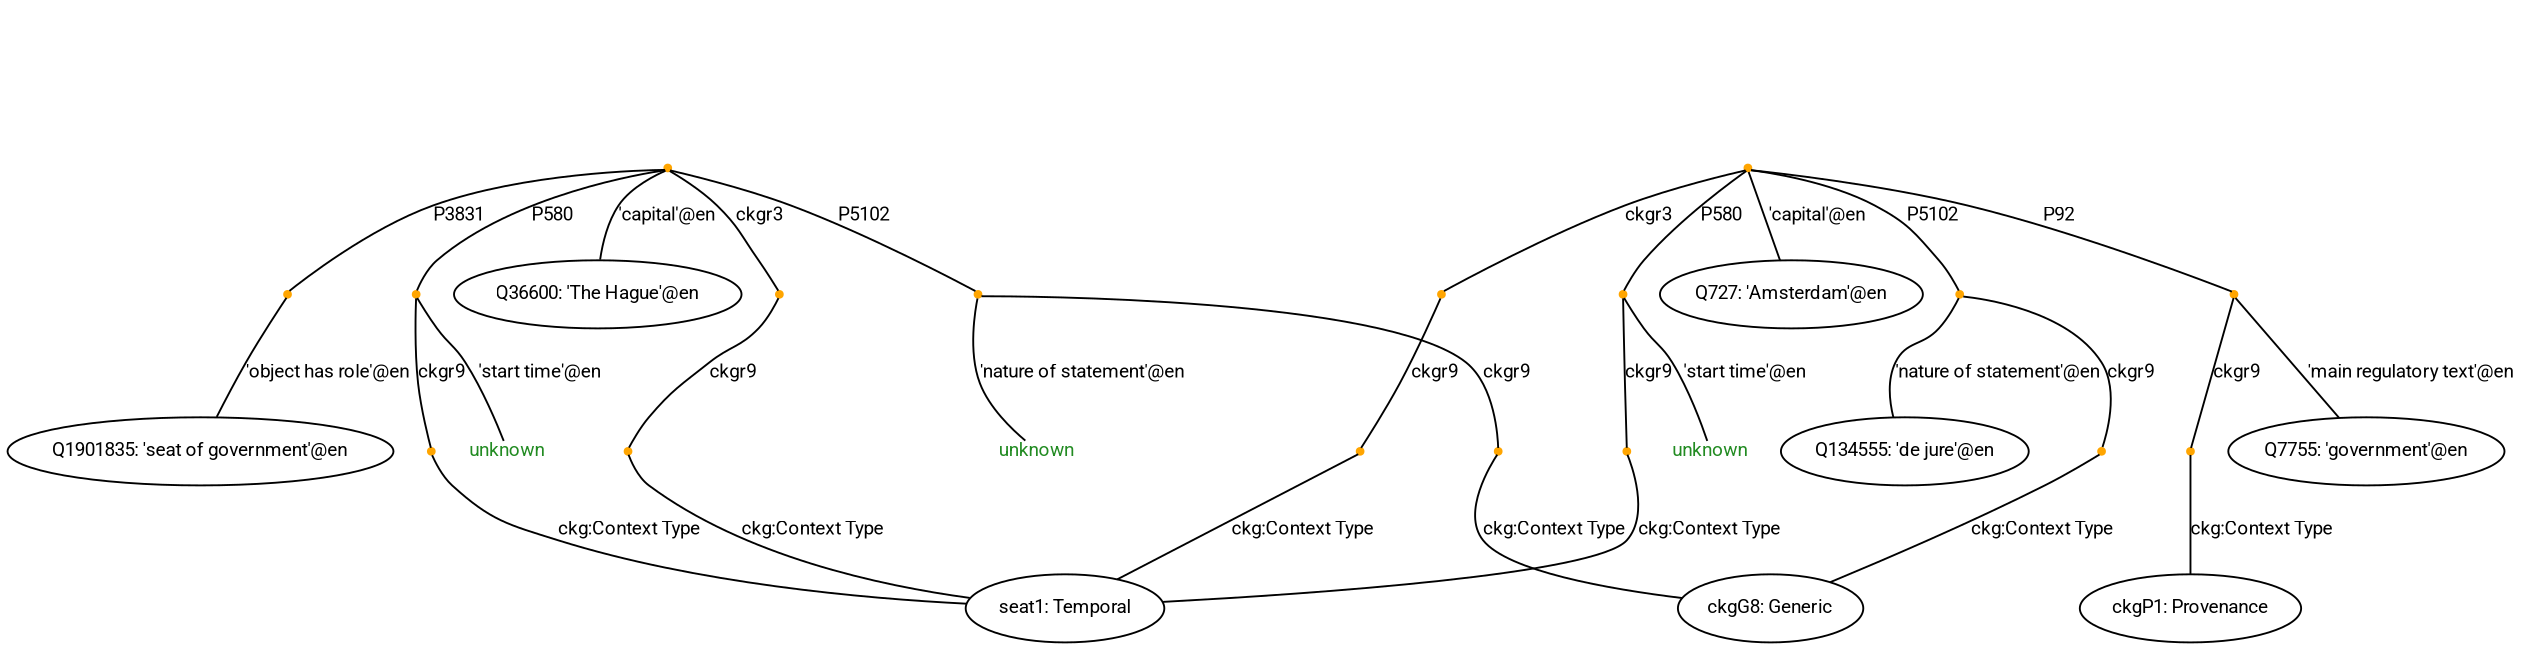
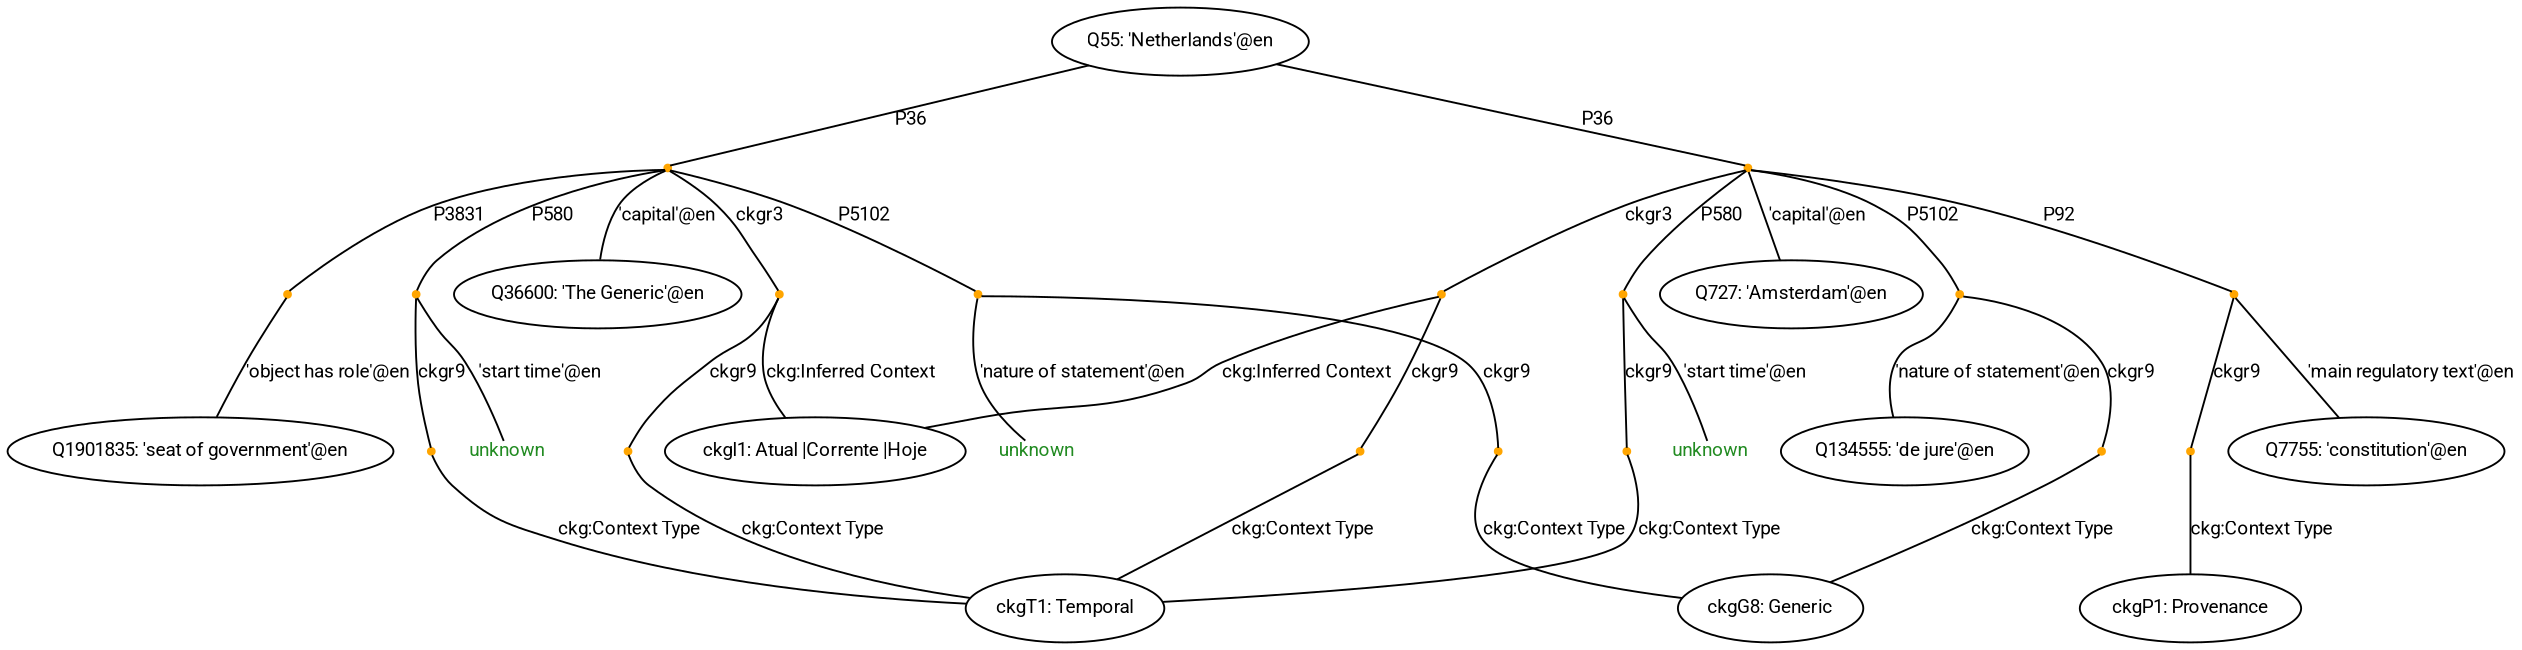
none -> (1180, 42)
(598, 294) -> (598, 294)
none -> (815, 451)
(2366, 451) -> (2366, 451)
(1065, 608) -> (1065, 608)
